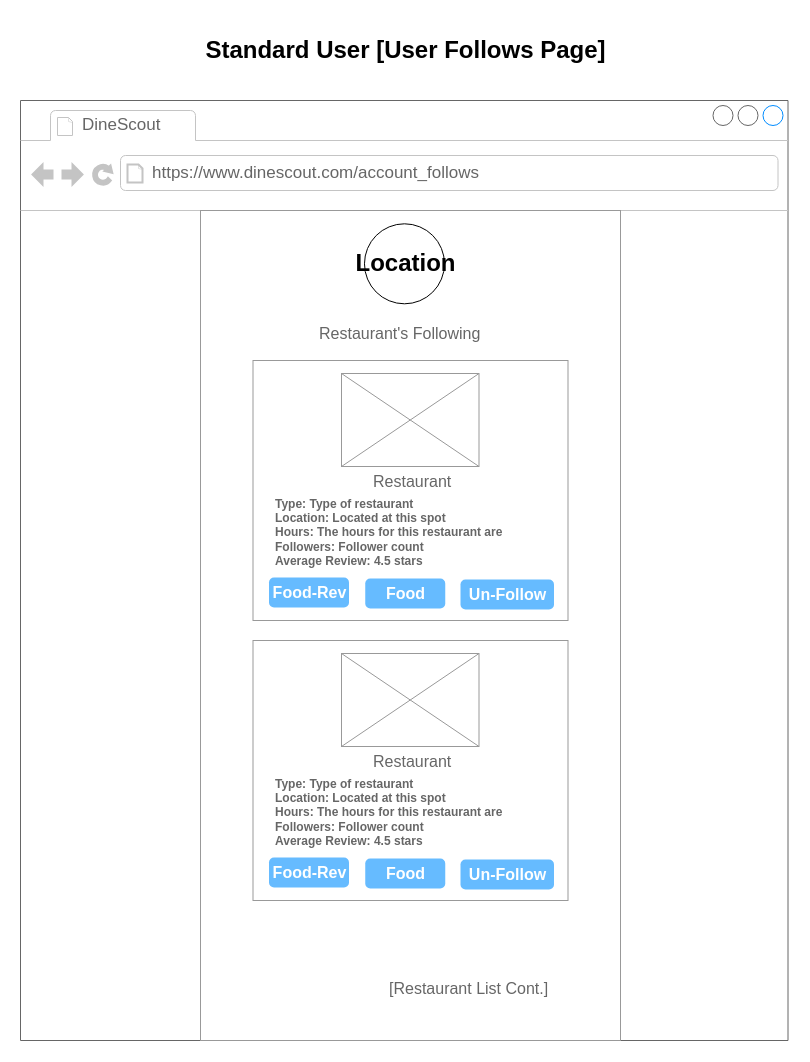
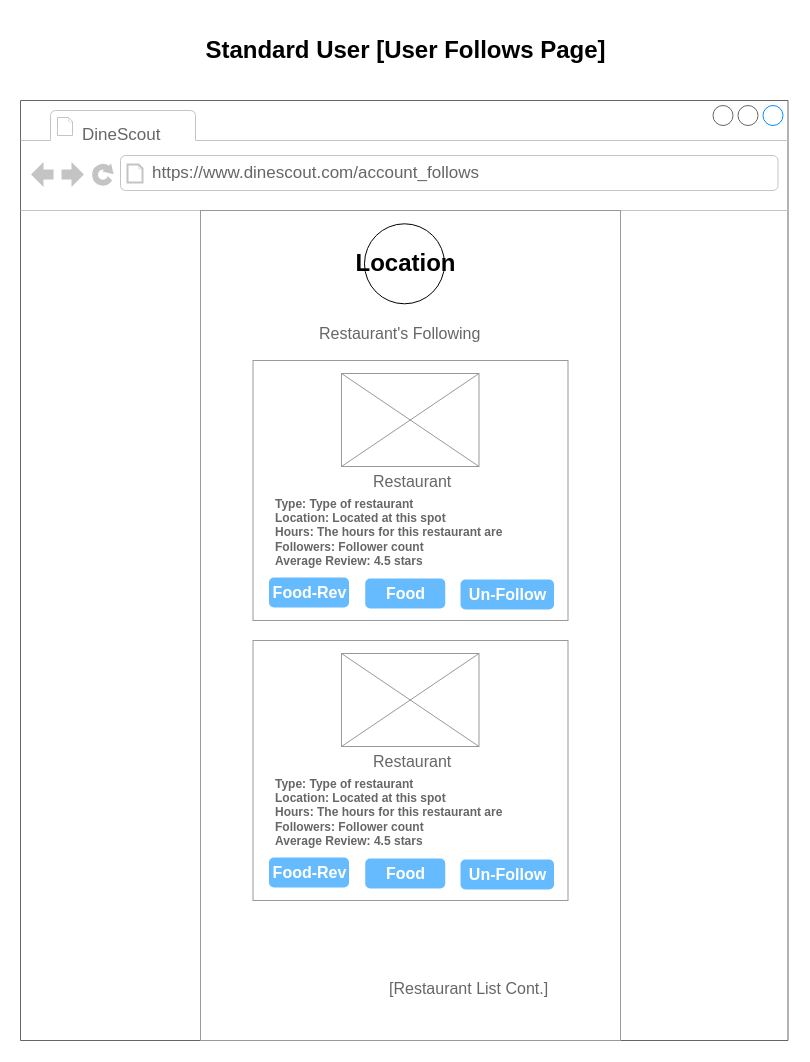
(136, 126) -> (136, 136)
